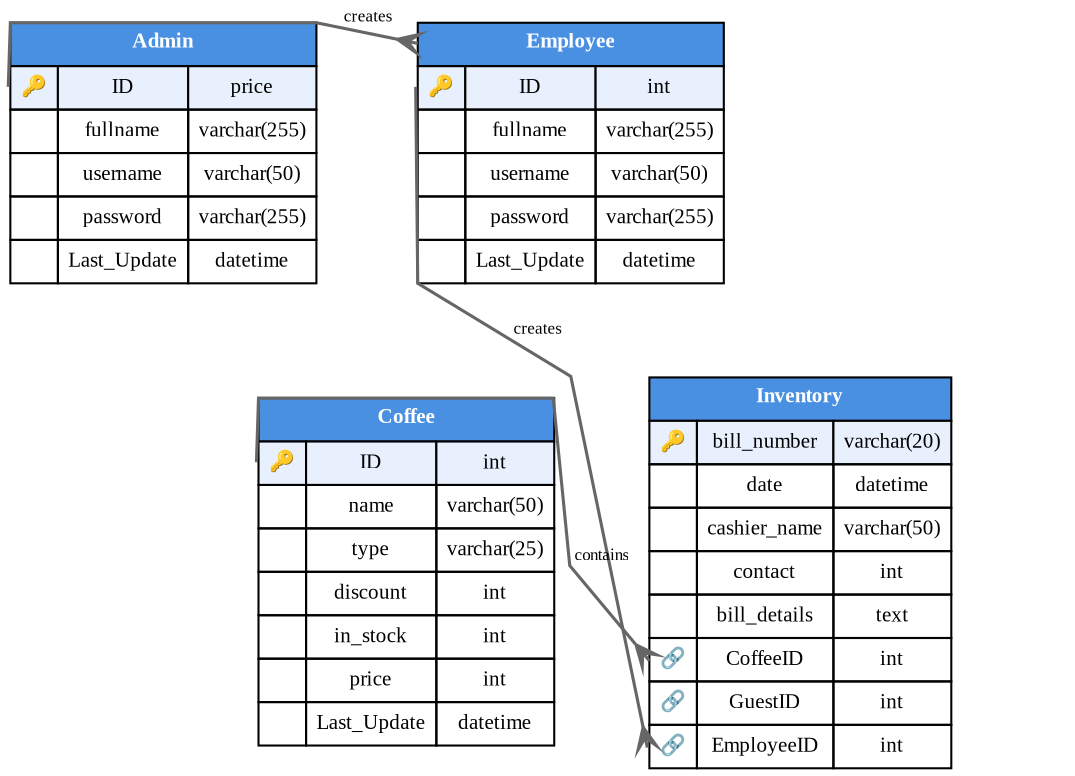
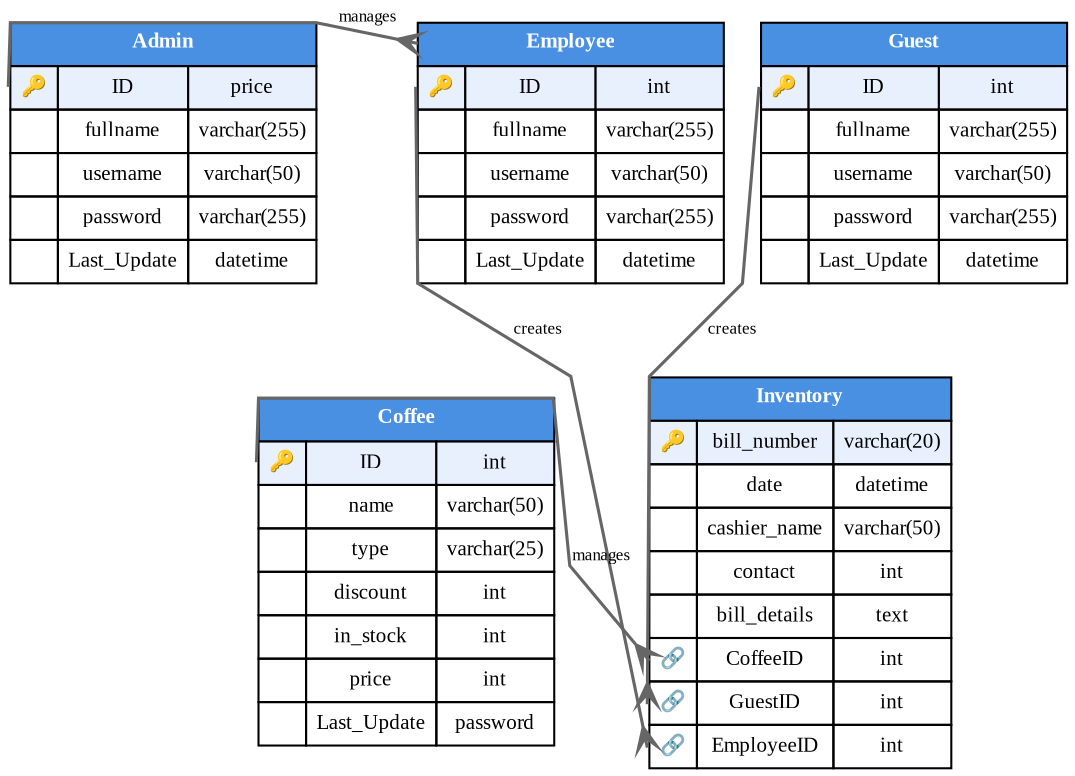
(366, 18) -> (366, 18)
none -> (914, 153)
(600, 556) -> (600, 556)
(495, 723) -> (495, 723)
